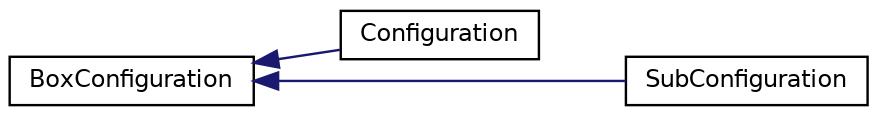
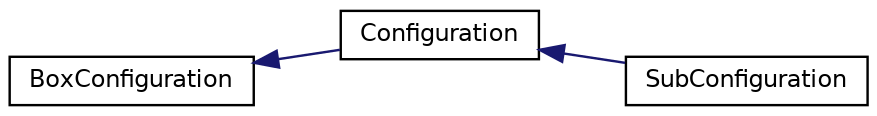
(452, 81) -> (594, 58)
